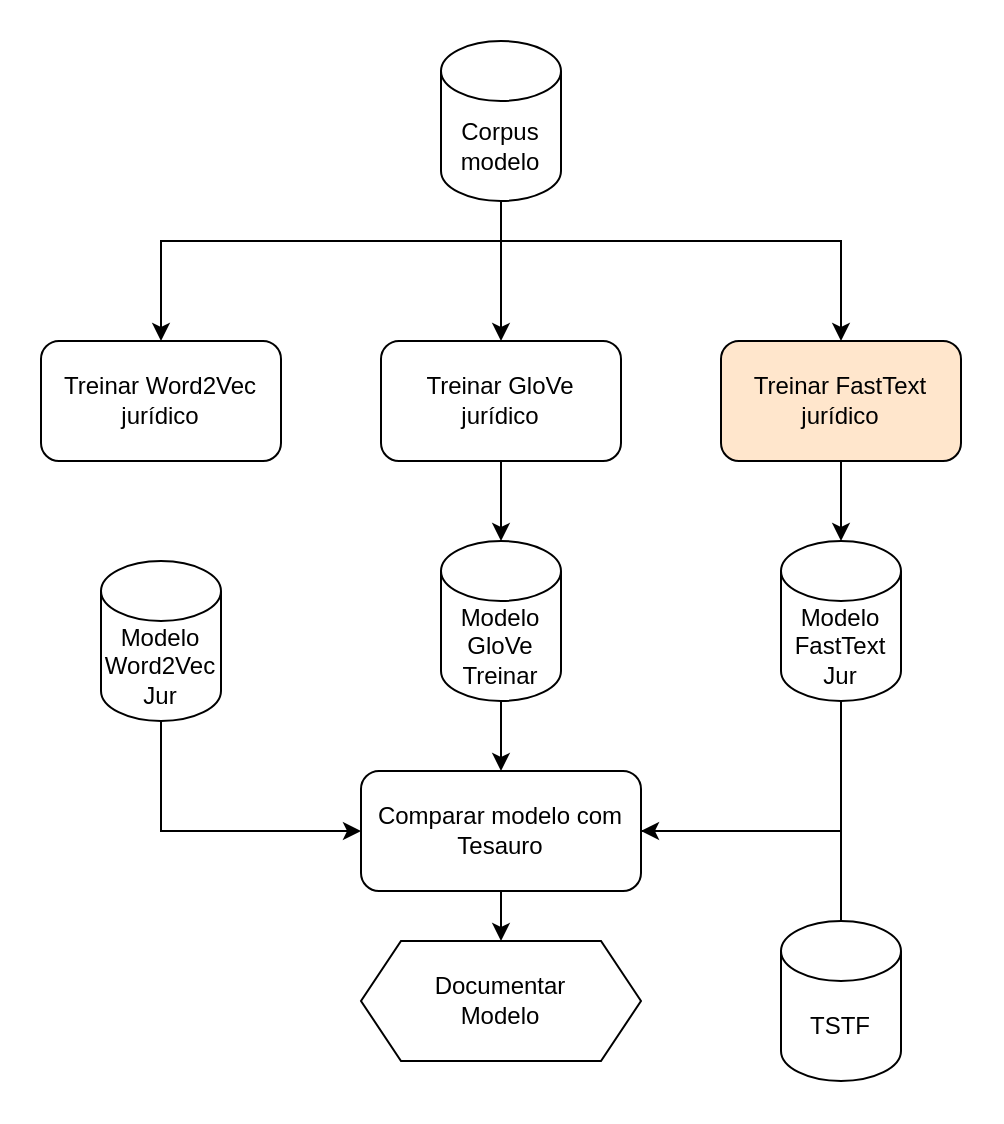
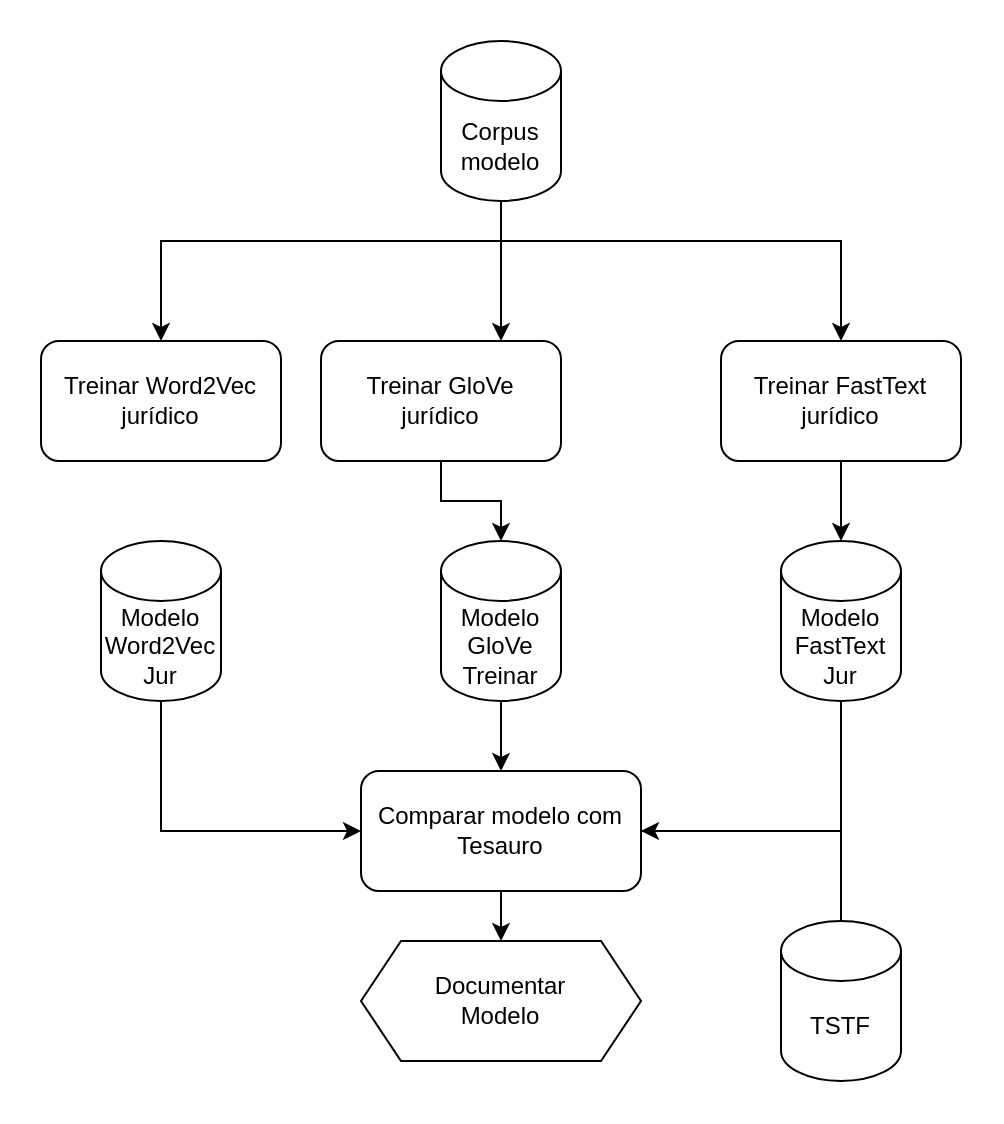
(501, 401) -> (441, 401)
(841, 401) -> (841, 401)
(161, 641) -> (161, 621)
